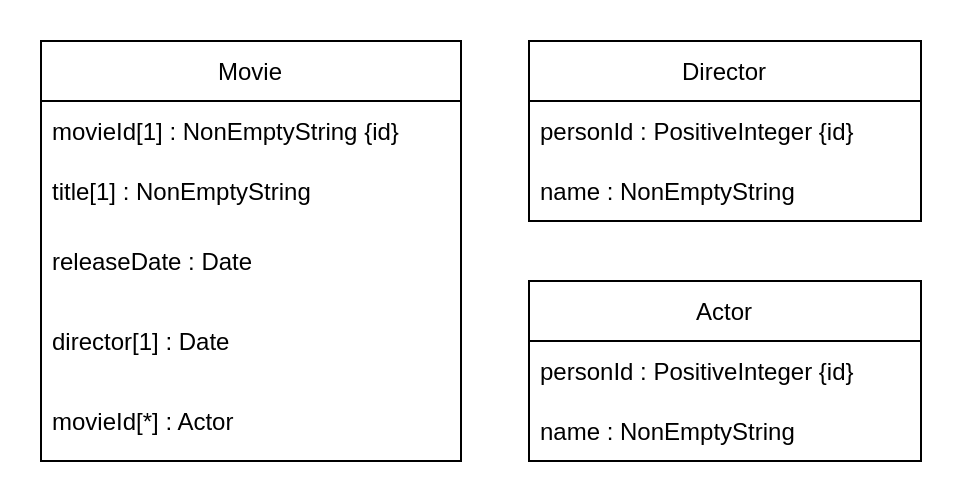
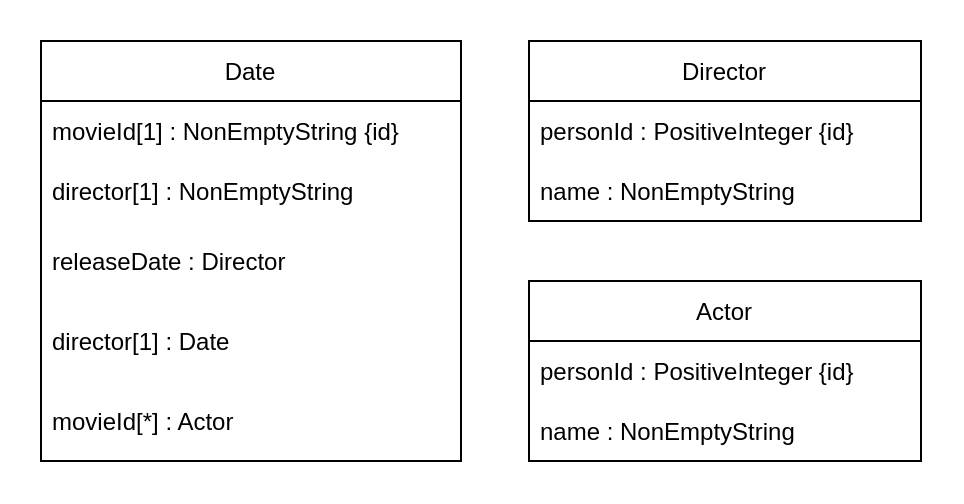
(250, 72) -> (250, 72)
(201, 192) -> (225, 192)
(160, 262) -> (184, 262)
